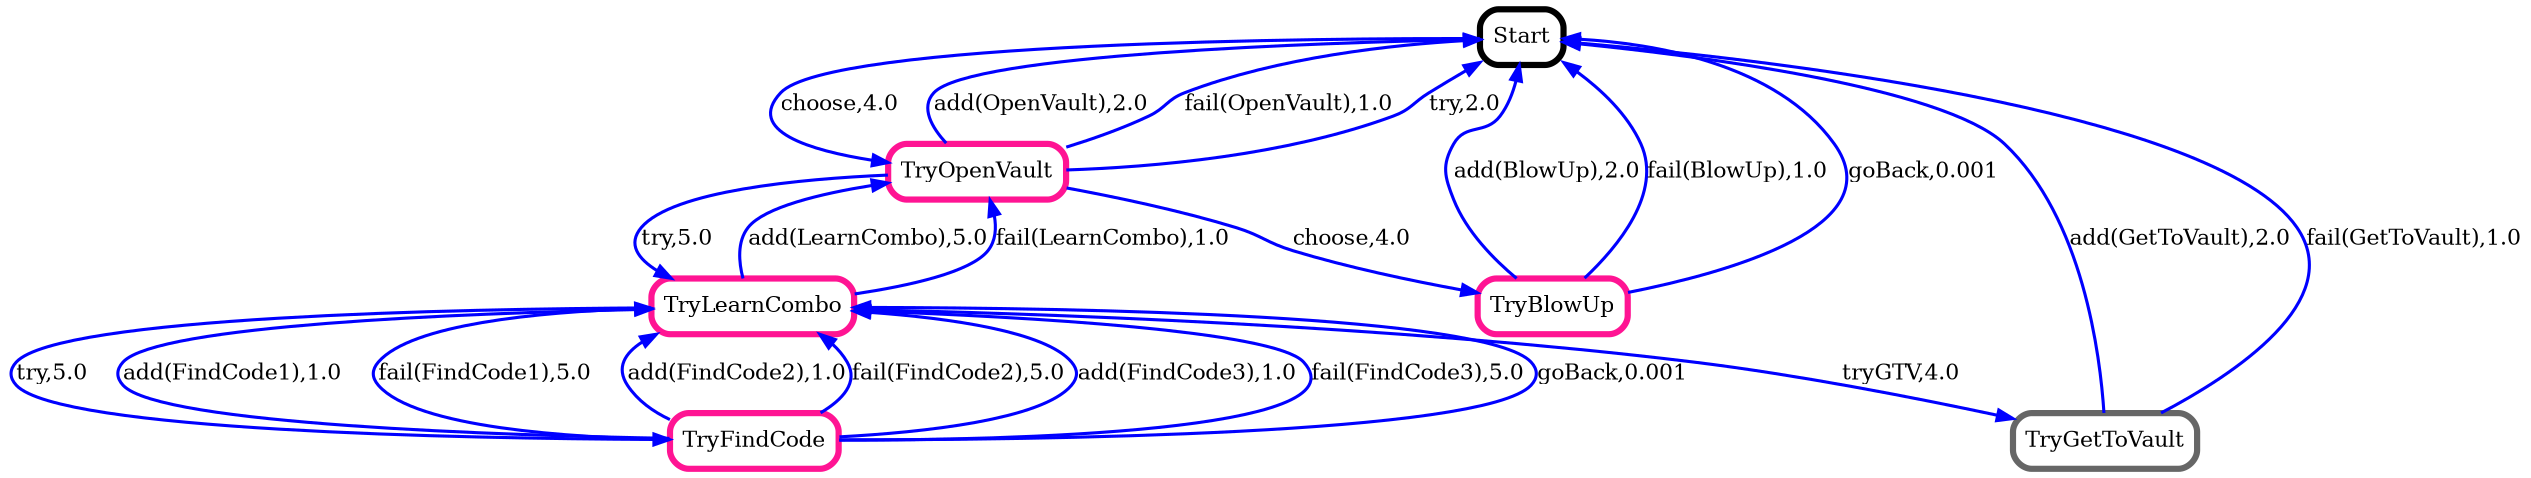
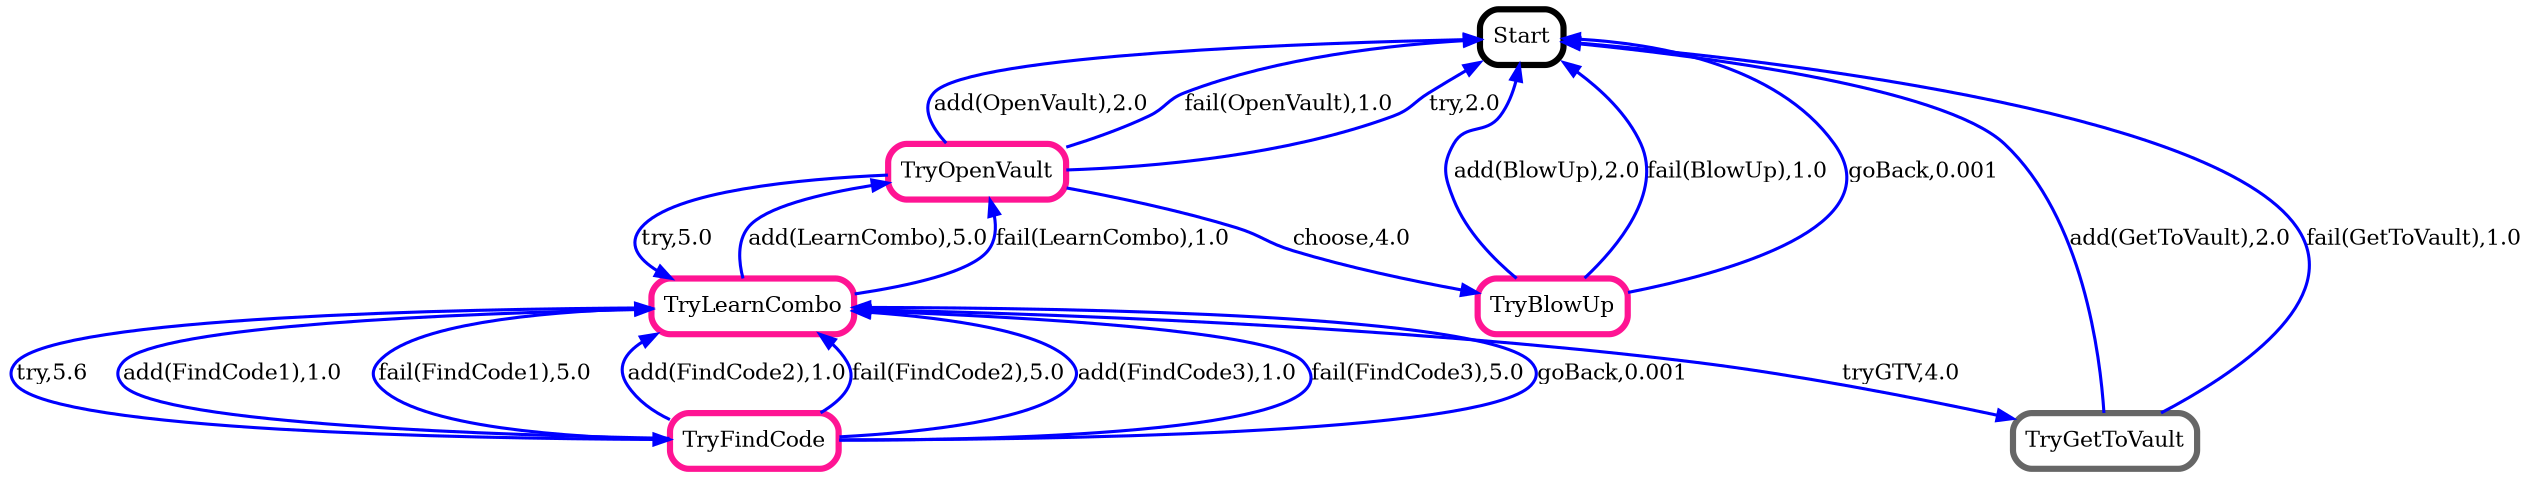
(1057, 48) -> none
(52, 374) -> (52, 374)
